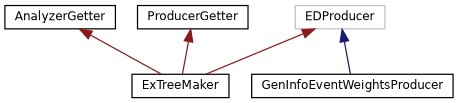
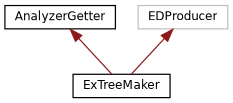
(193, 17) -> none
(352, 86) -> none
